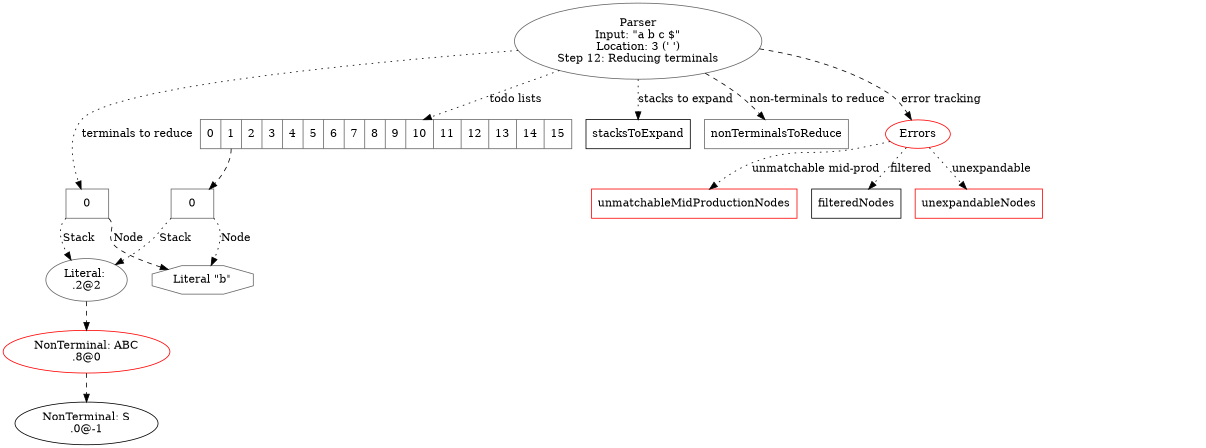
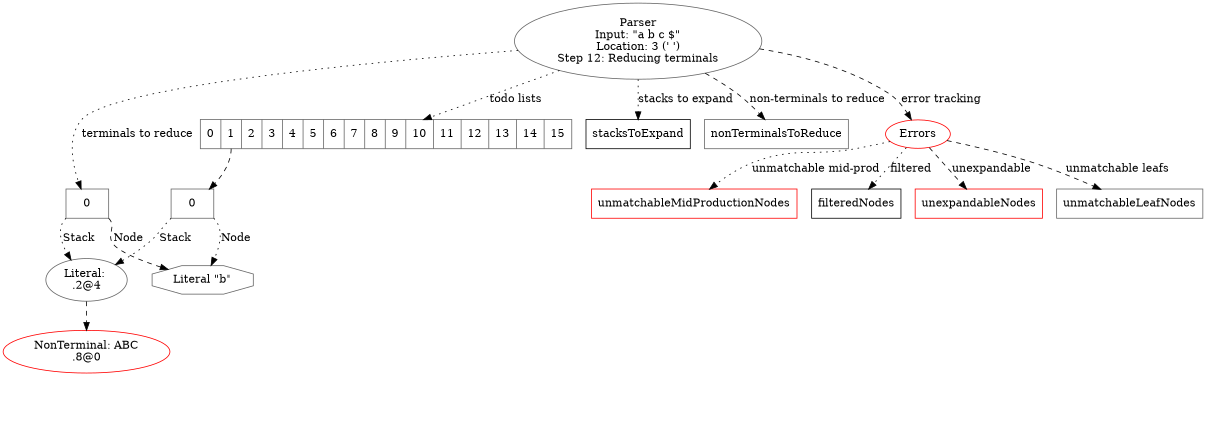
(945, 165) -> (945, 165)
none -> (1130, 204)
(87, 280) -> (87, 280)
(87, 423) -> none
